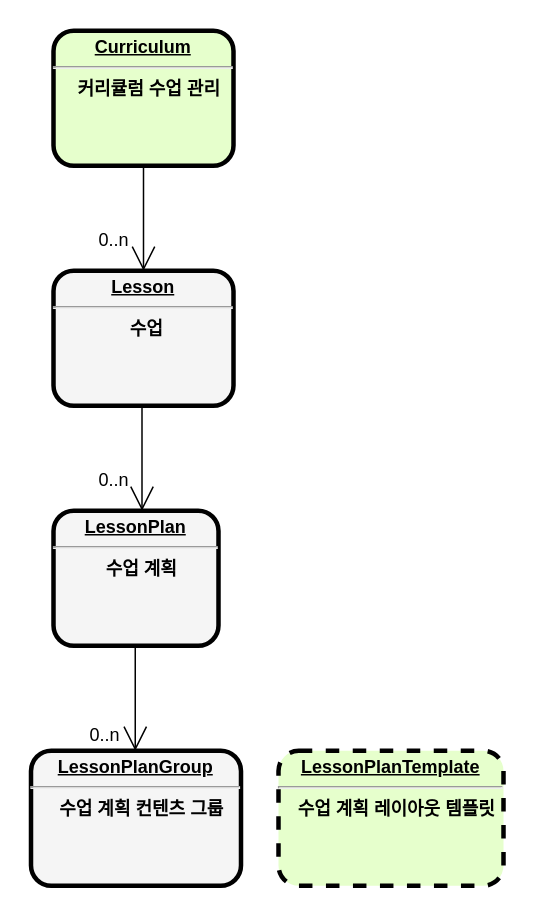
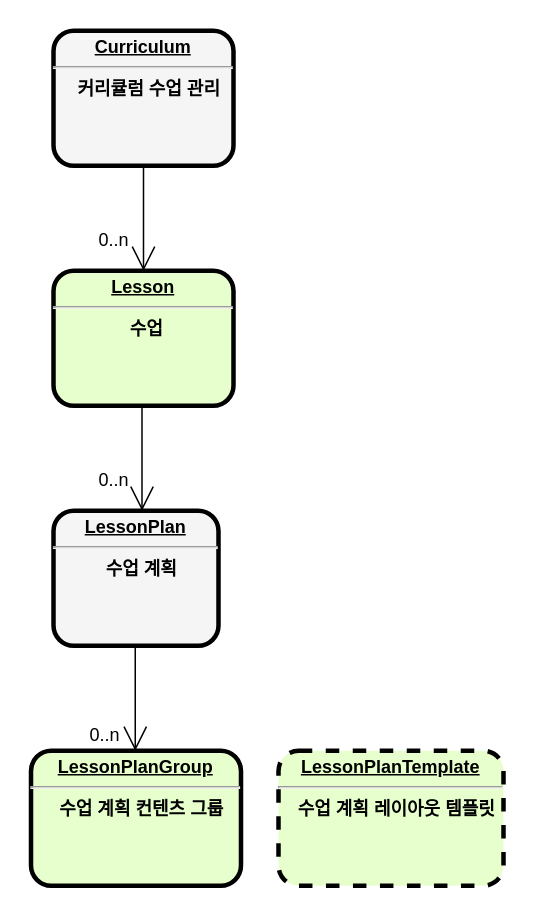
(143, 98) -> (143, 98)
(143, 338) -> (143, 338)
(136, 818) -> (136, 818)
